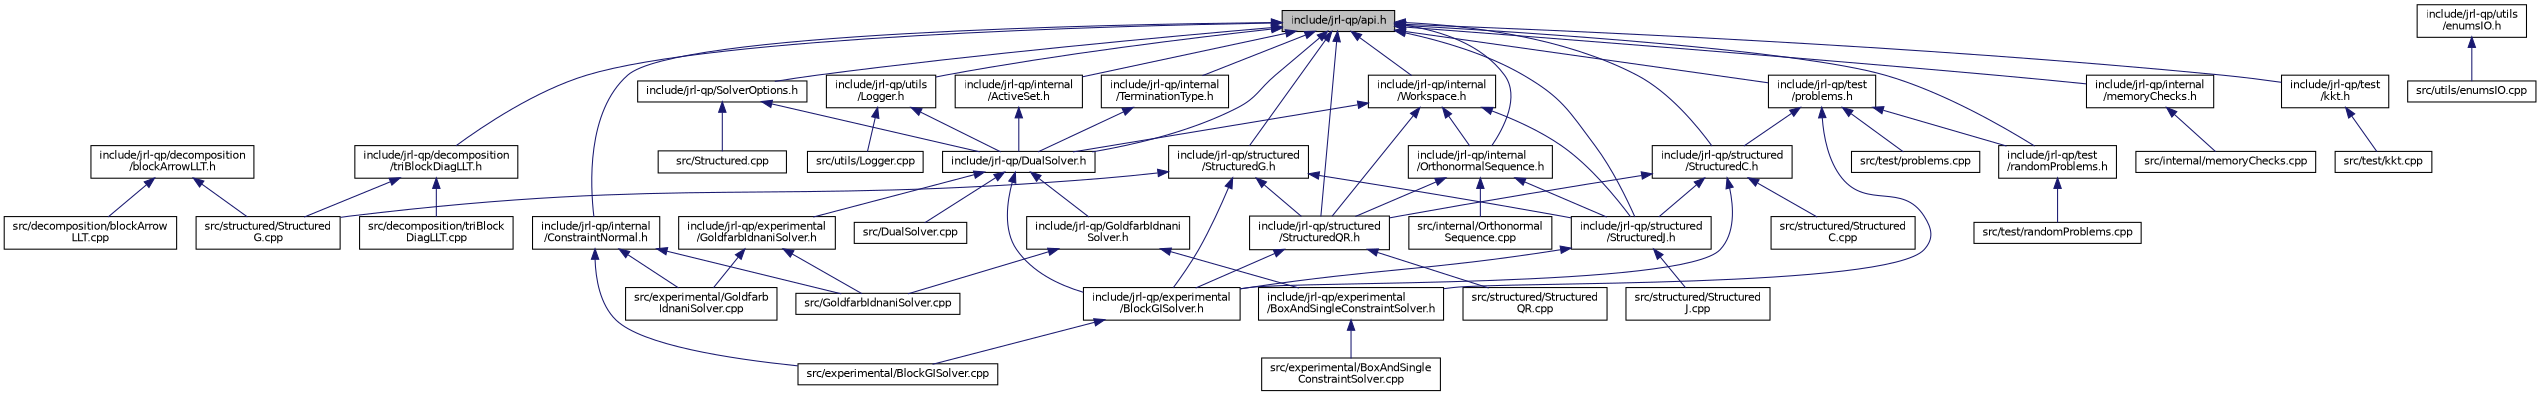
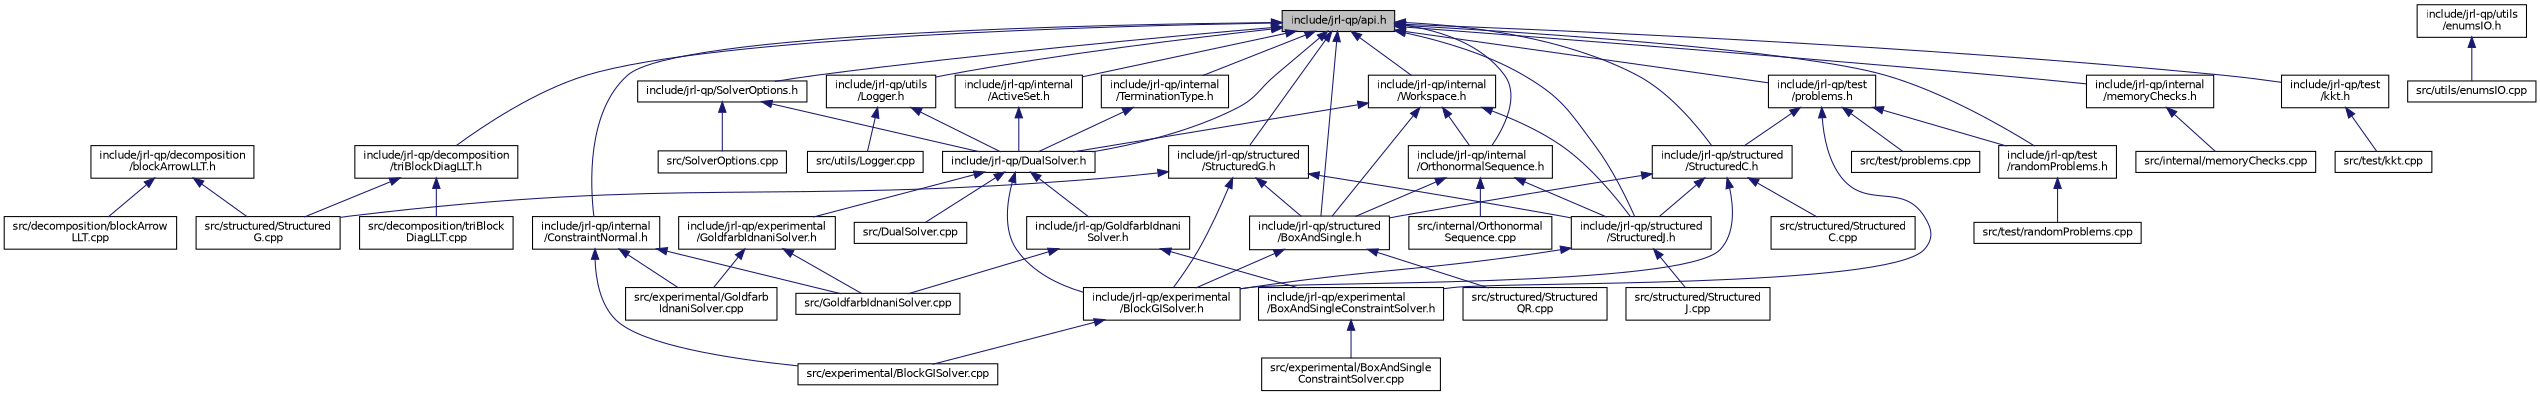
(722, 162) -> (722, 162)
(1319, 233) -> (1319, 233)
